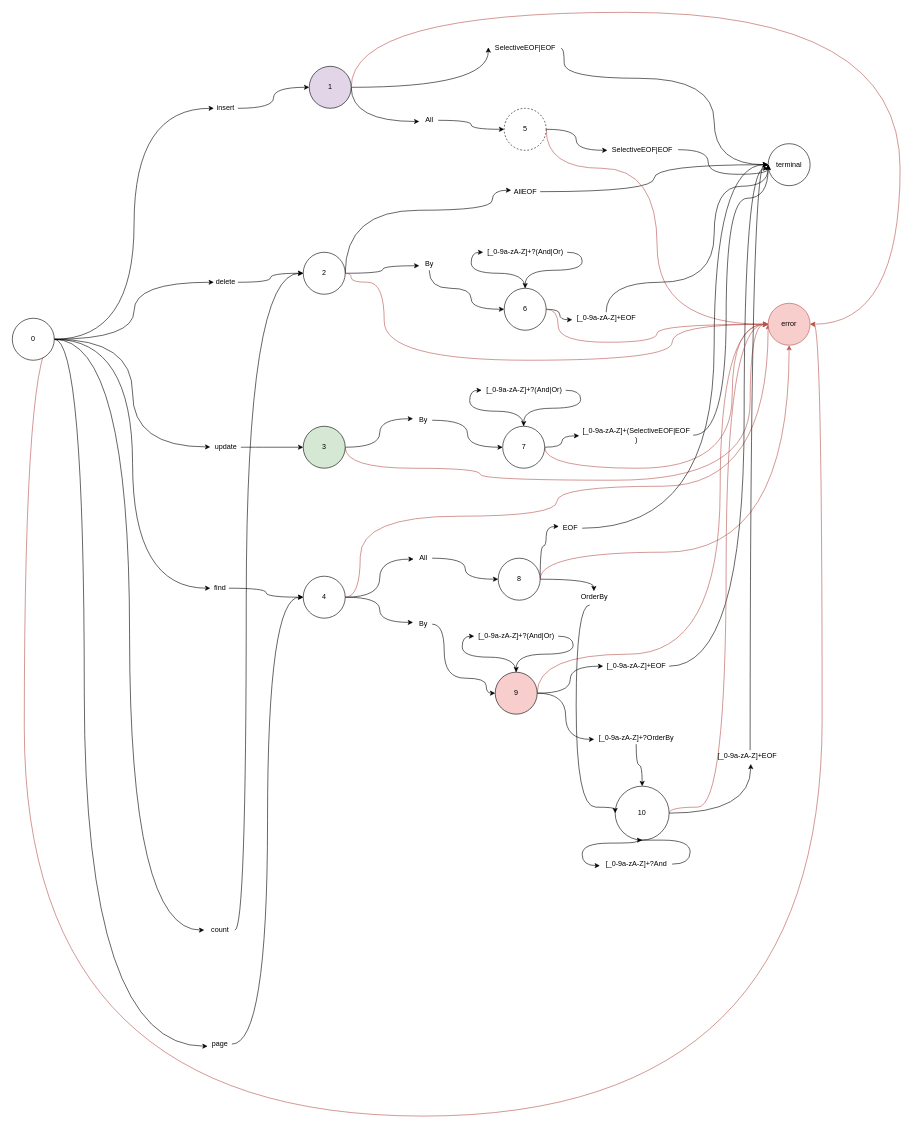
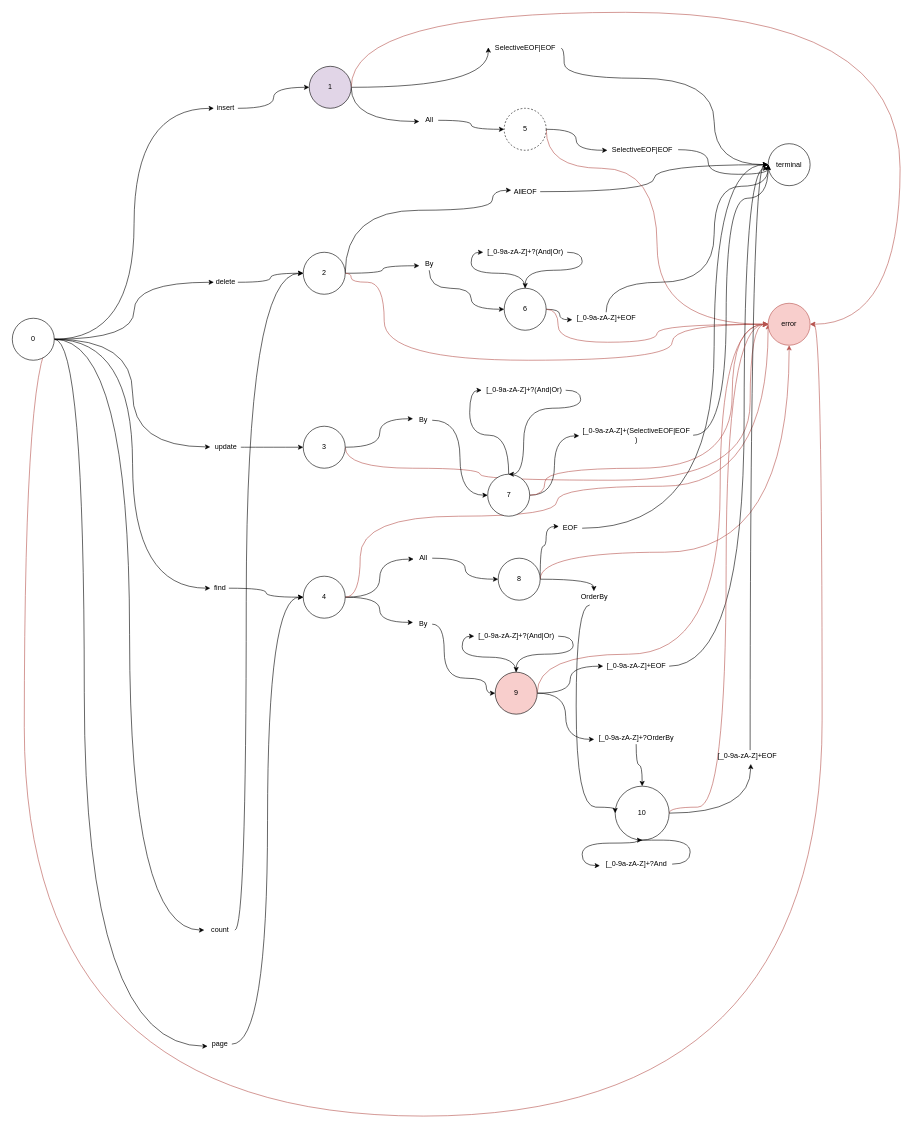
(324, 447) -> (324, 447)
(524, 447) -> (509, 495)
